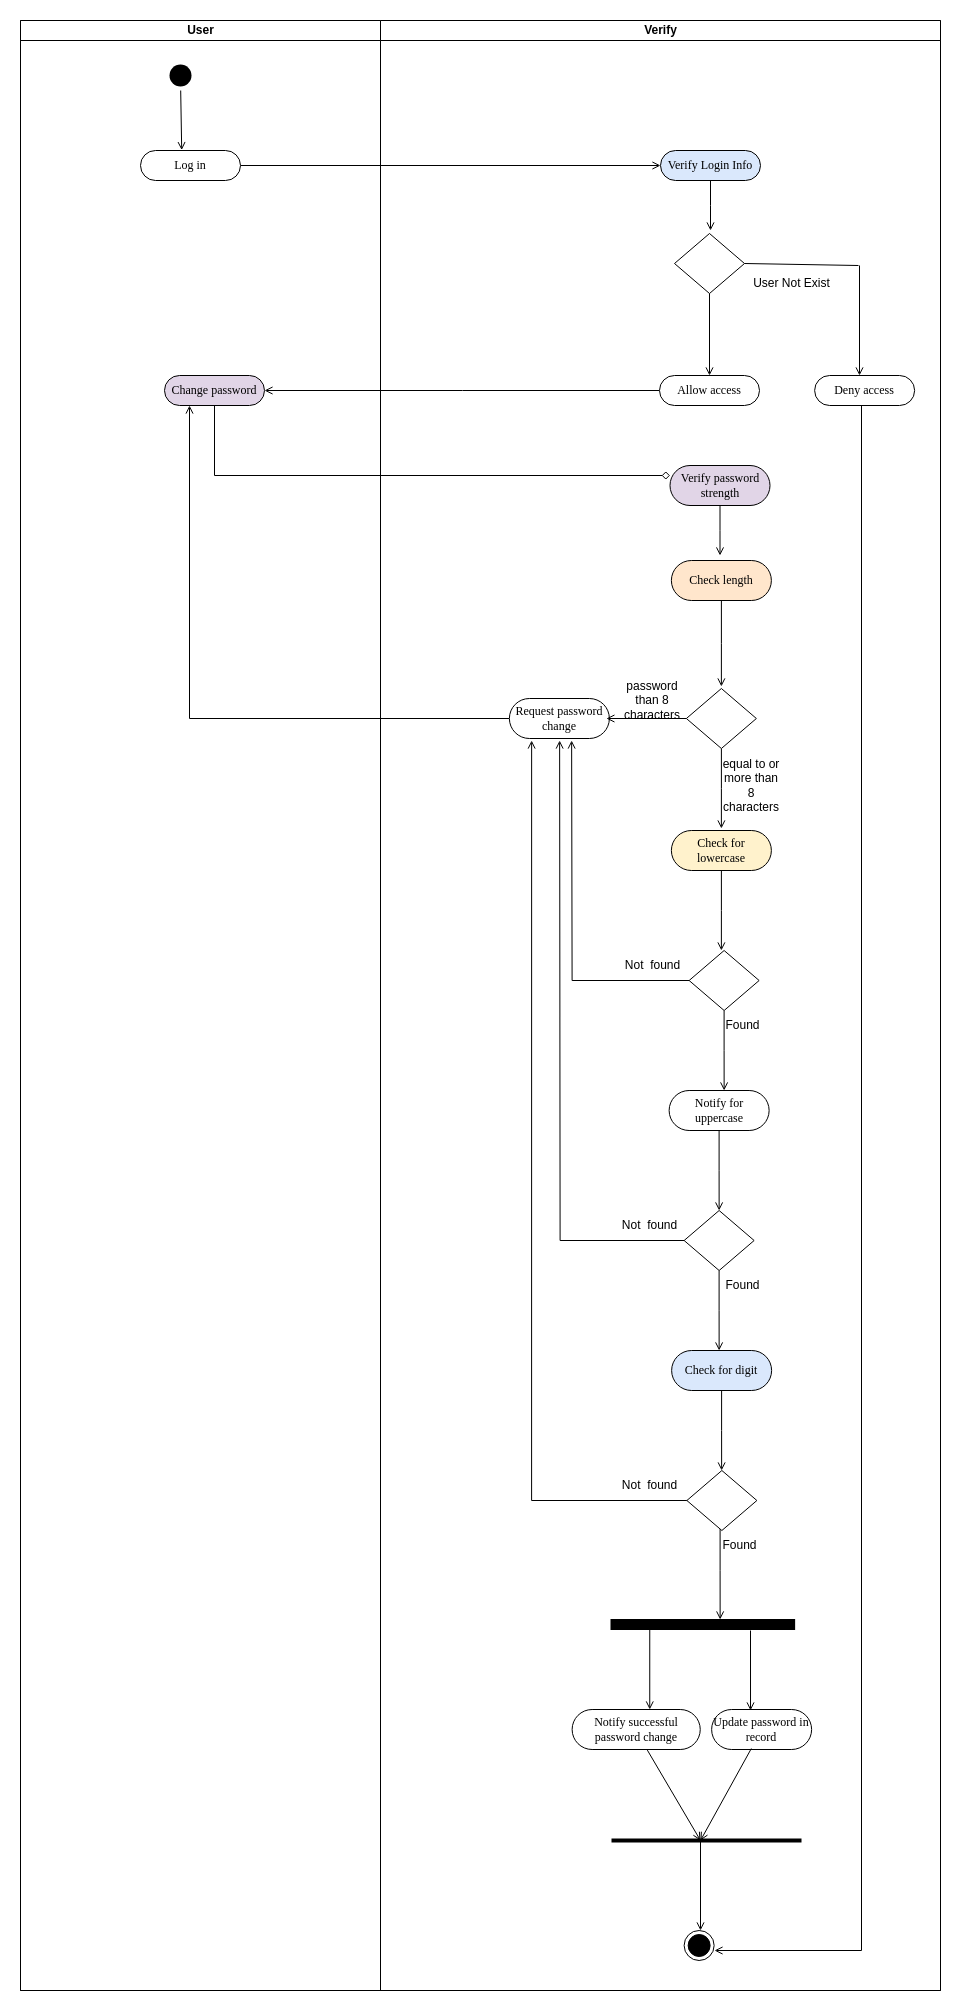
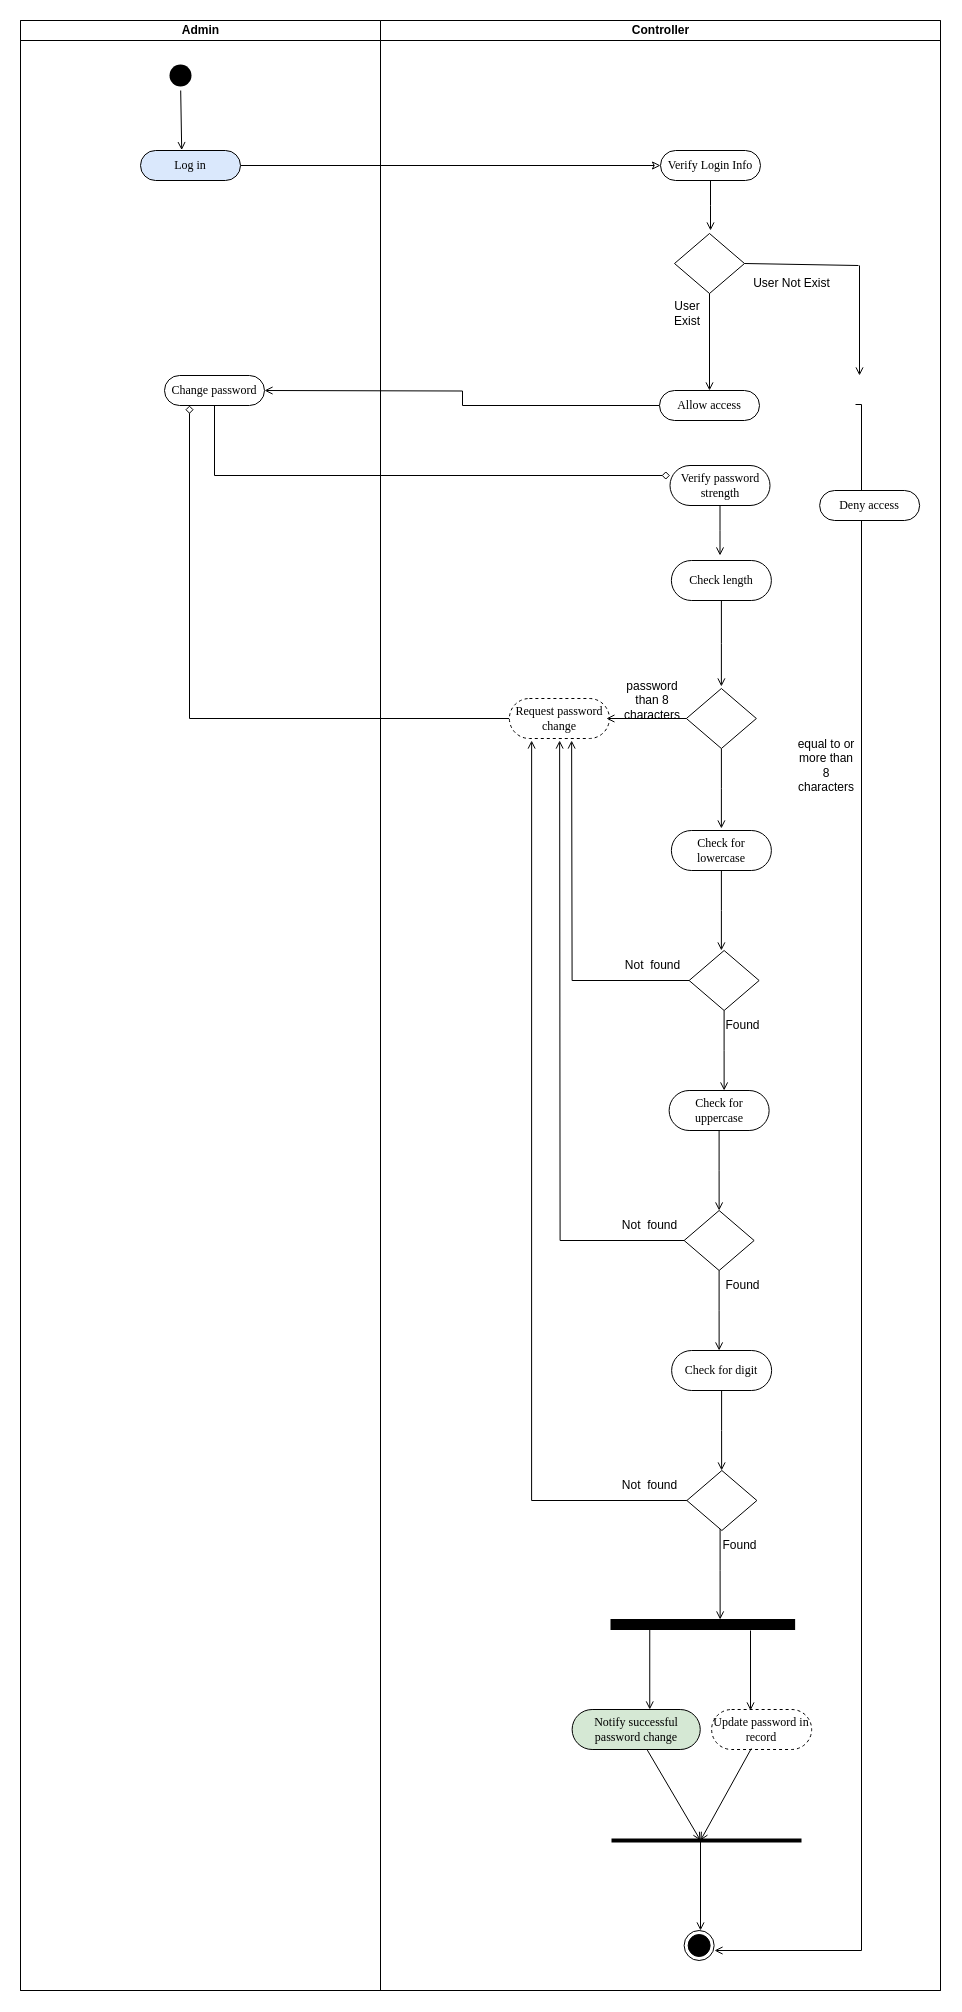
(201, 31) -> (201, 31)
(661, 31) -> (661, 31)
(191, 166) -> (191, 166)
(654, 166) -> (652, 166)
(711, 166) -> (711, 166)
none -> (687, 314)
(215, 391) -> (215, 391)
(710, 391) -> (710, 406)
(865, 391) -> (870, 506)
(190, 411) -> (190, 414)
(720, 486) -> (720, 486)
(721, 581) -> (721, 581)
(559, 719) -> (559, 719)
(752, 786) -> (827, 766)
(721, 851) -> (721, 851)
(720, 1111) -> (720, 1111)
(722, 1371) -> (722, 1371)
(636, 1730) -> (636, 1730)
(762, 1730) -> (762, 1730)
